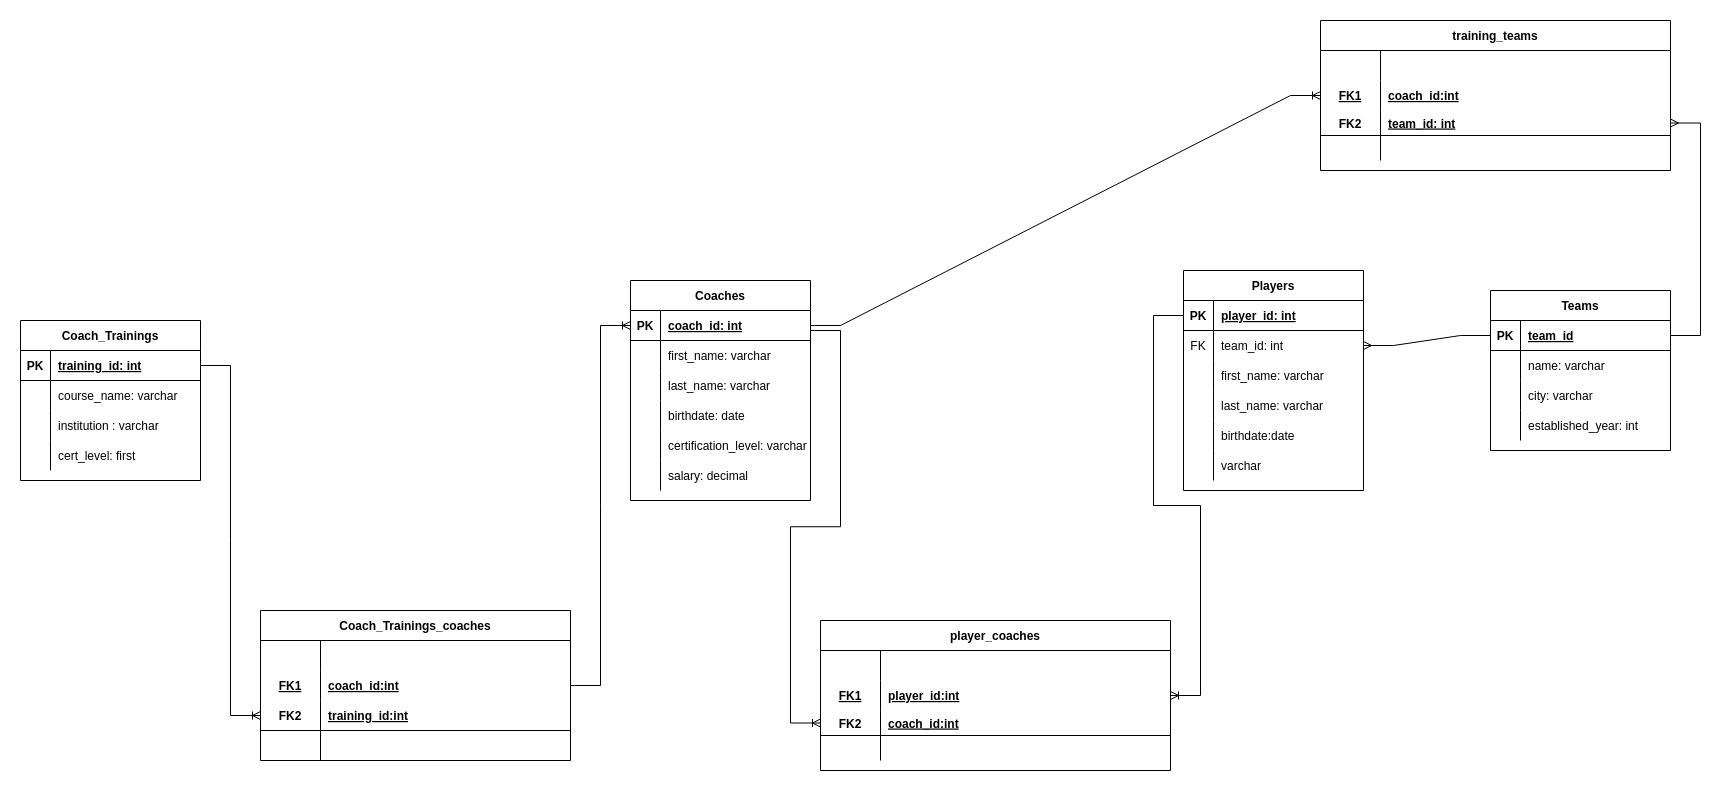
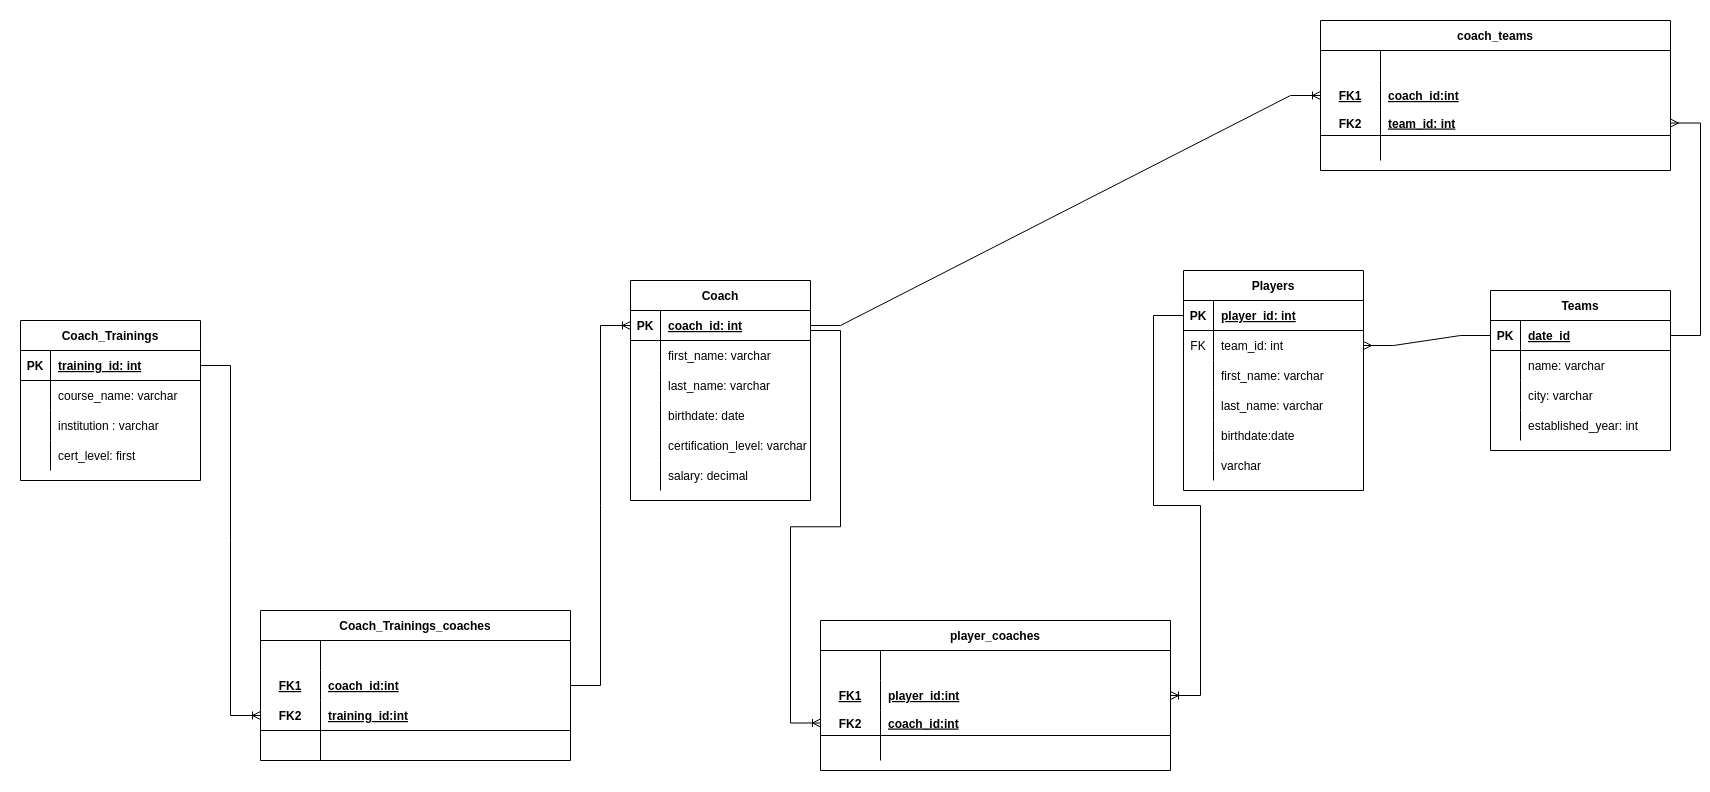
(1495, 36) -> (1495, 36)
(720, 296) -> (720, 296)
(1550, 336) -> (1550, 336)
